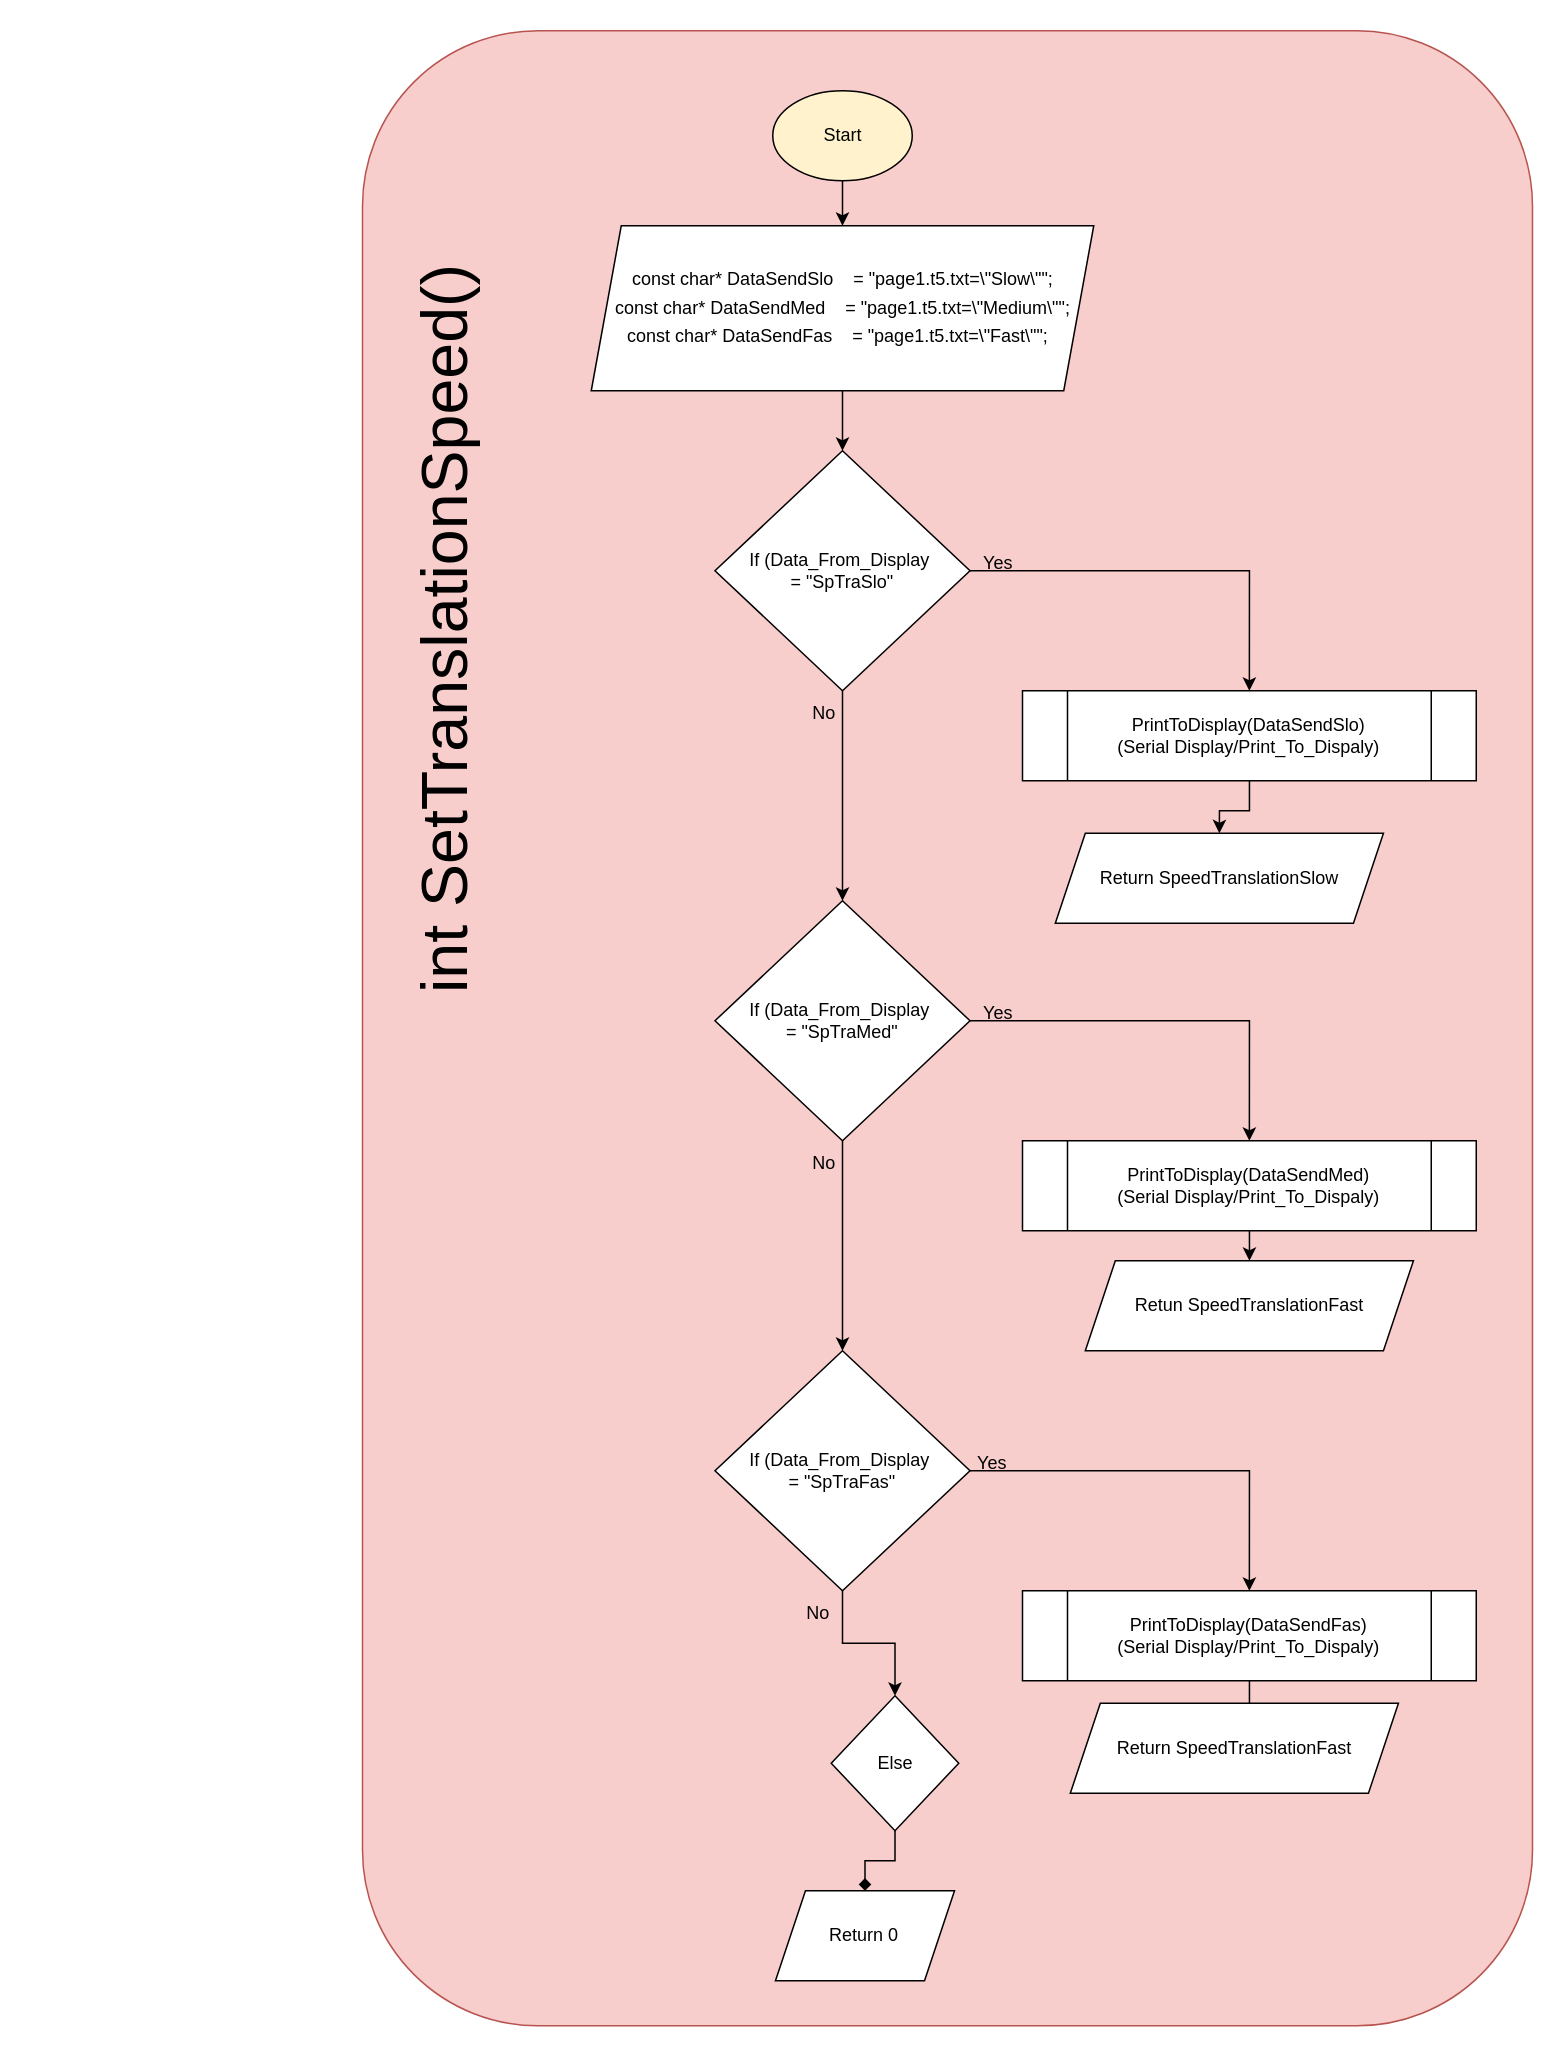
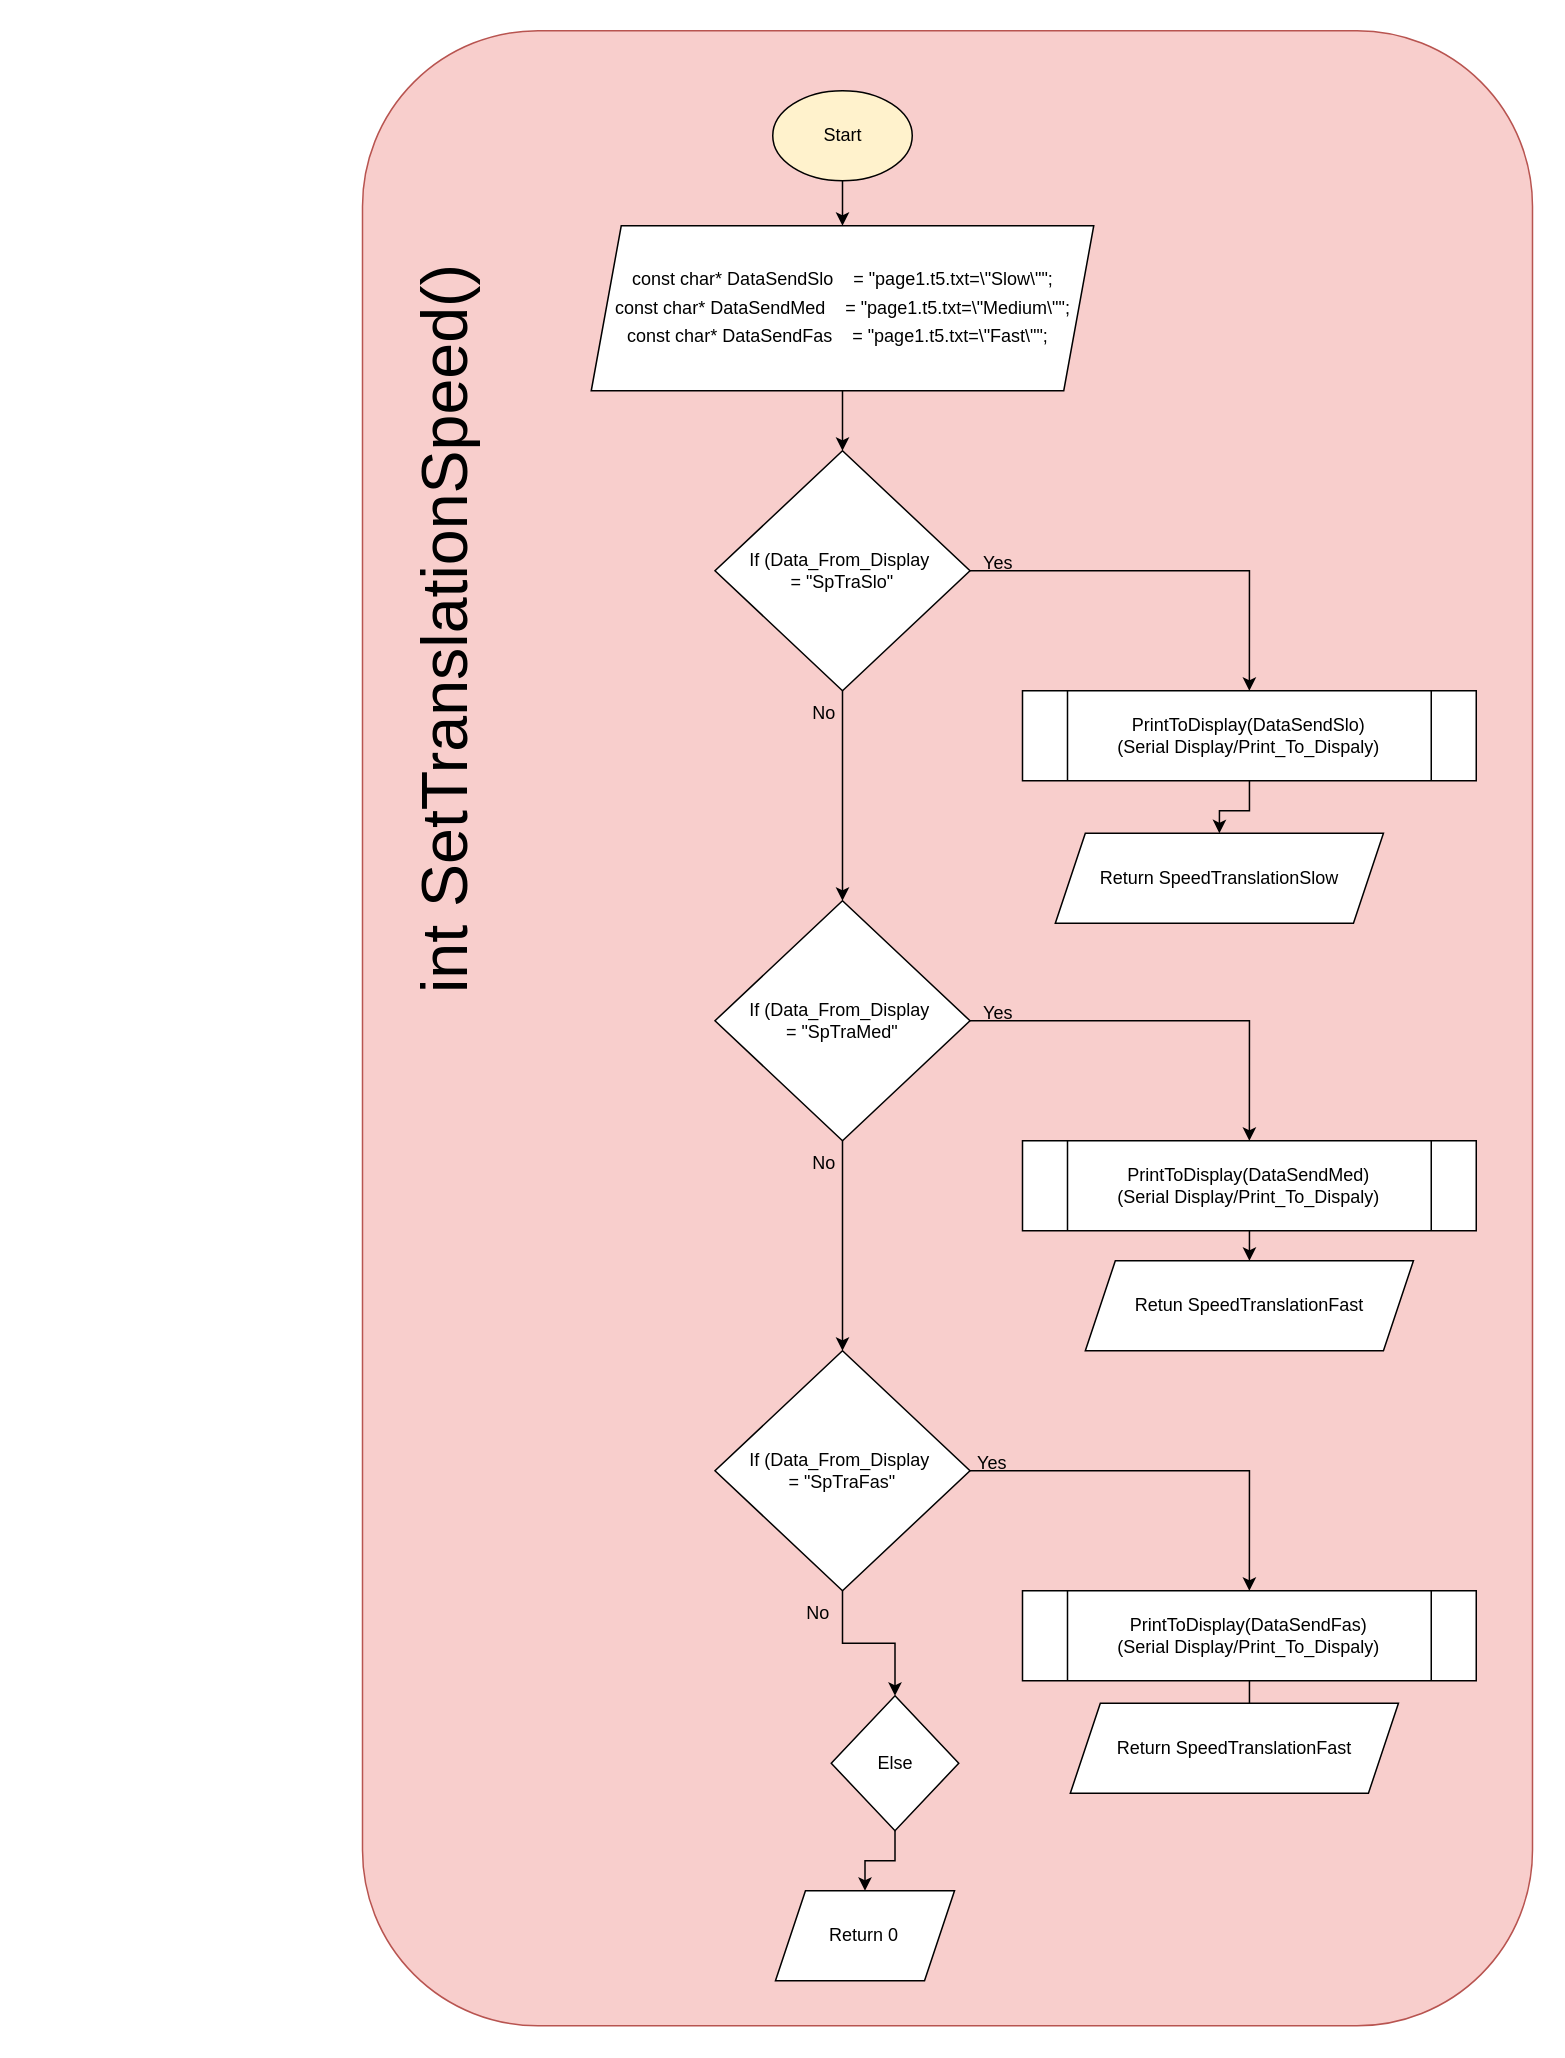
(865, 1878) -> (865, 1879)
